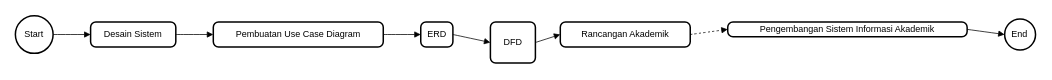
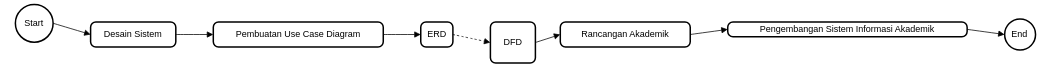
(707, 32) -> (707, 32)
(34, 34) -> (34, 23)
(468, 38) -> (468, 38)
